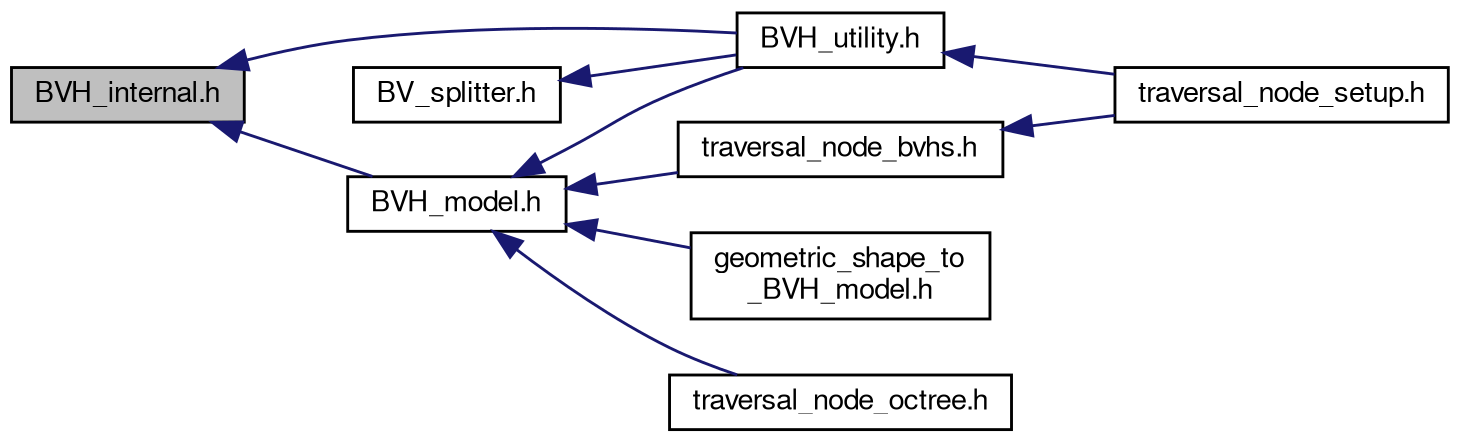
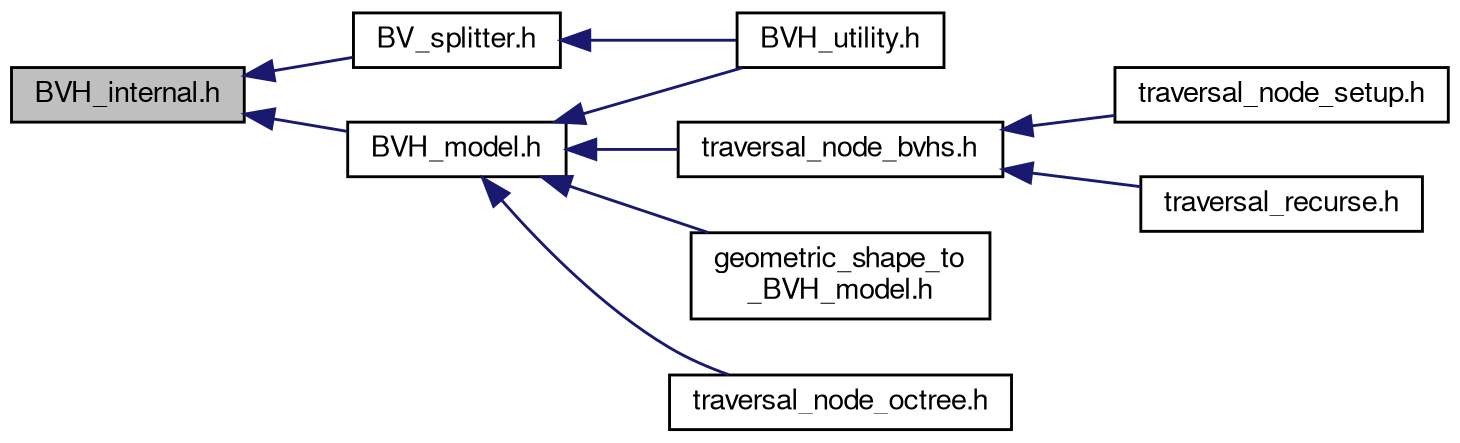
(491, 30) -> (313, 64)
(1044, 65) -> none
none -> (1282, 204)
